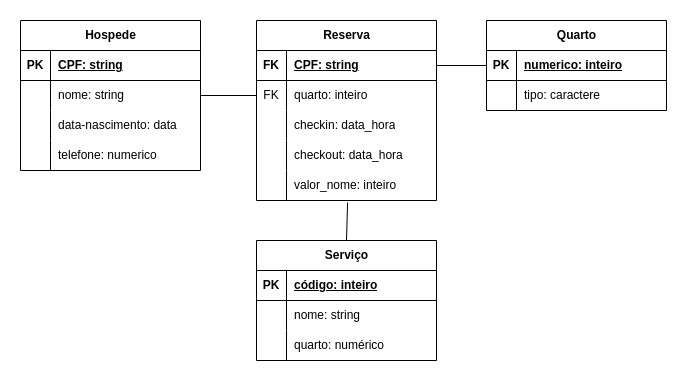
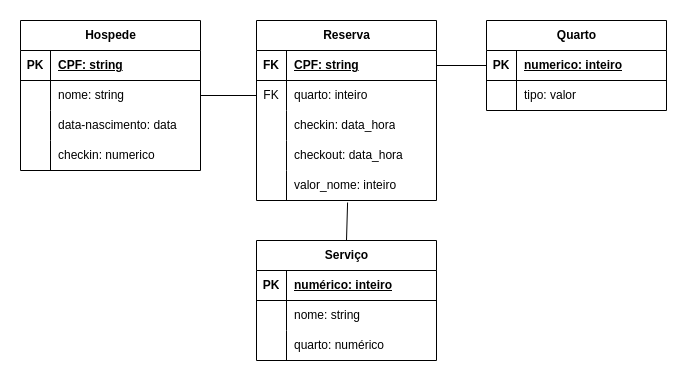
(570, 96) -> (555, 96)
(113, 156) -> (109, 156)
(337, 286) -> (344, 286)
